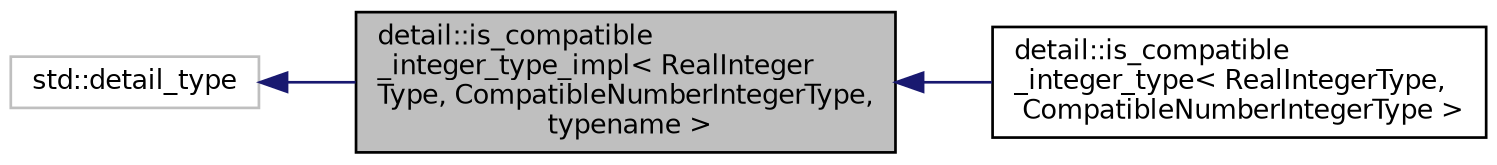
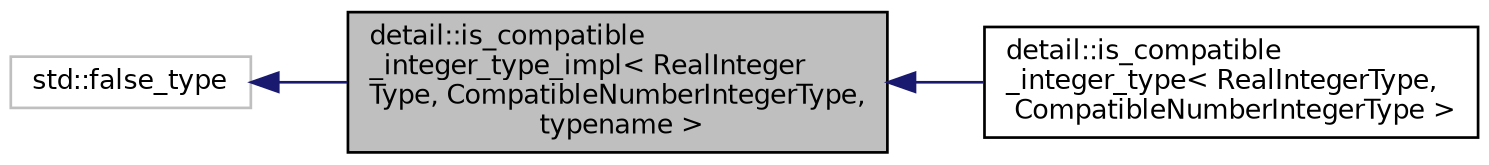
(135, 82) -> (131, 82)
